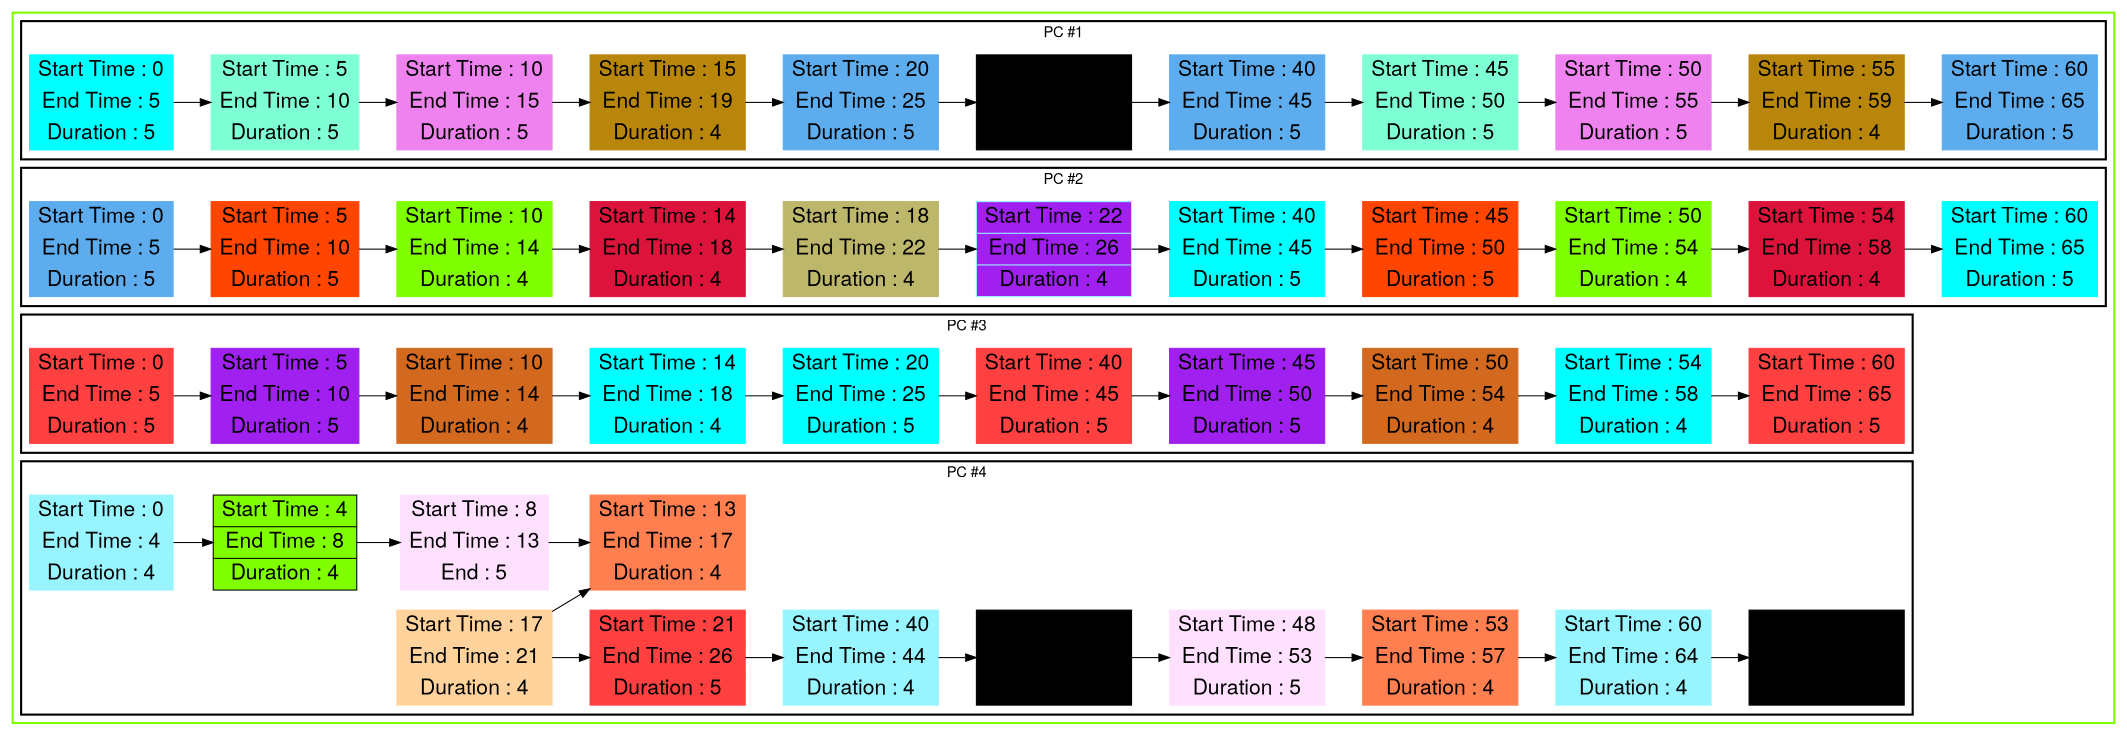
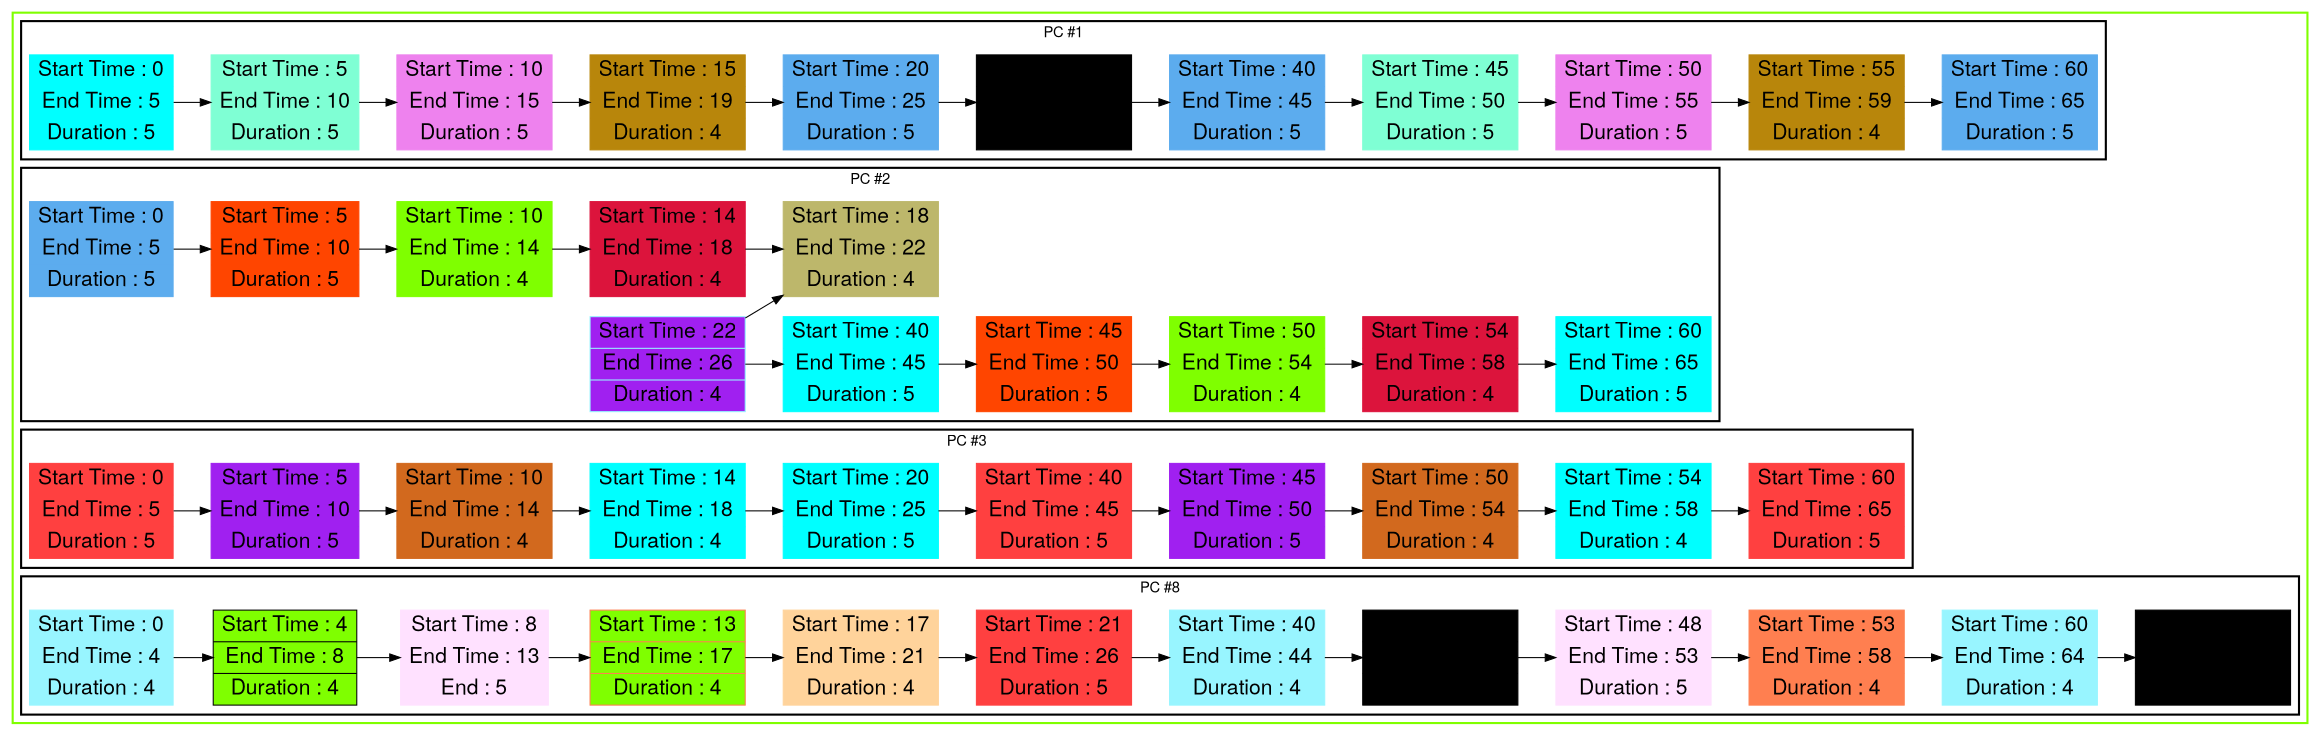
(952, 249) -> (760, 309)
(967, 473) -> (1160, 588)
(668, 543) -> (668, 658)
(566, 603) -> (759, 658)
(1440, 657) -> (1827, 657)
